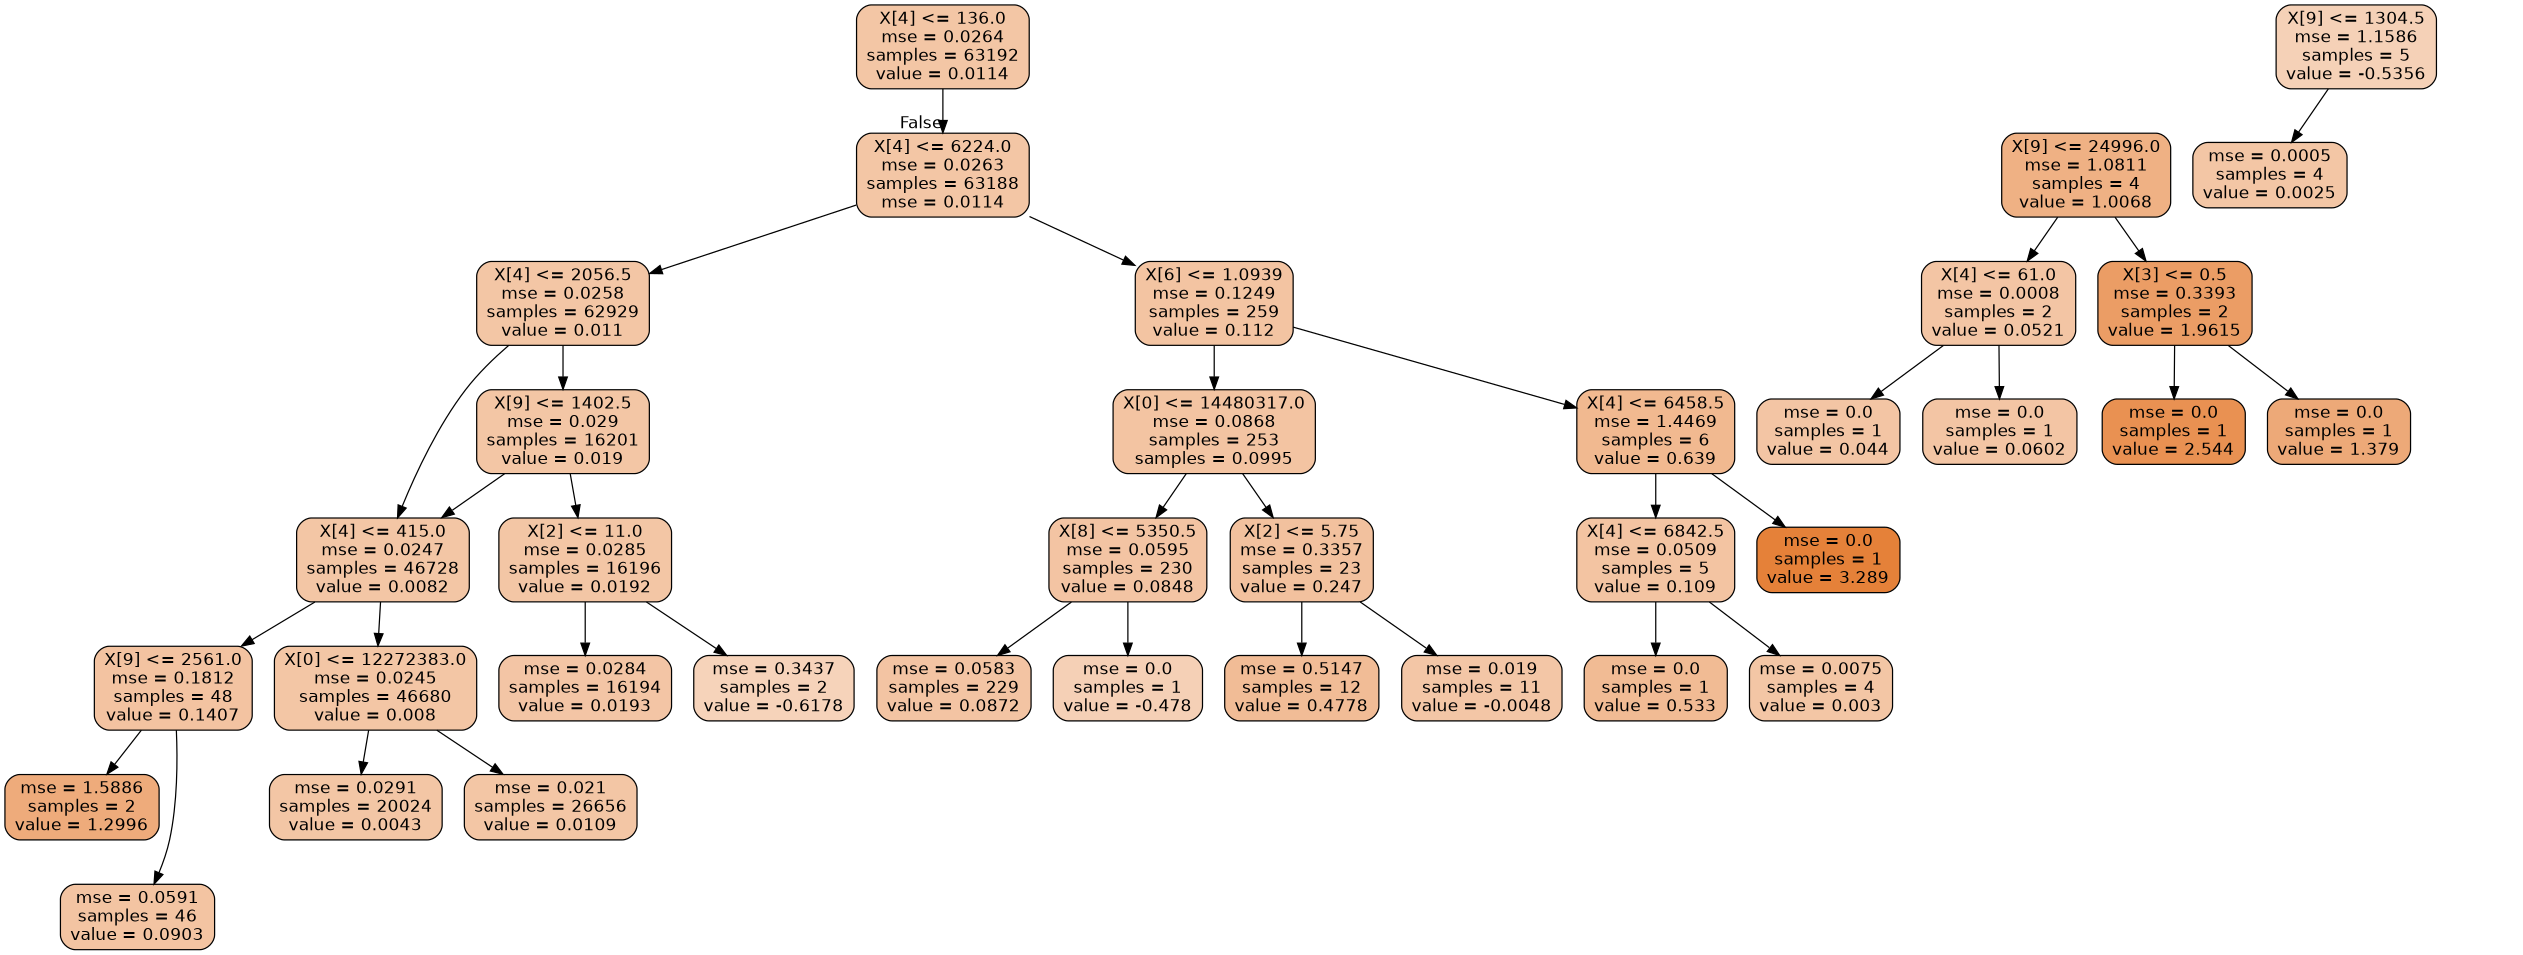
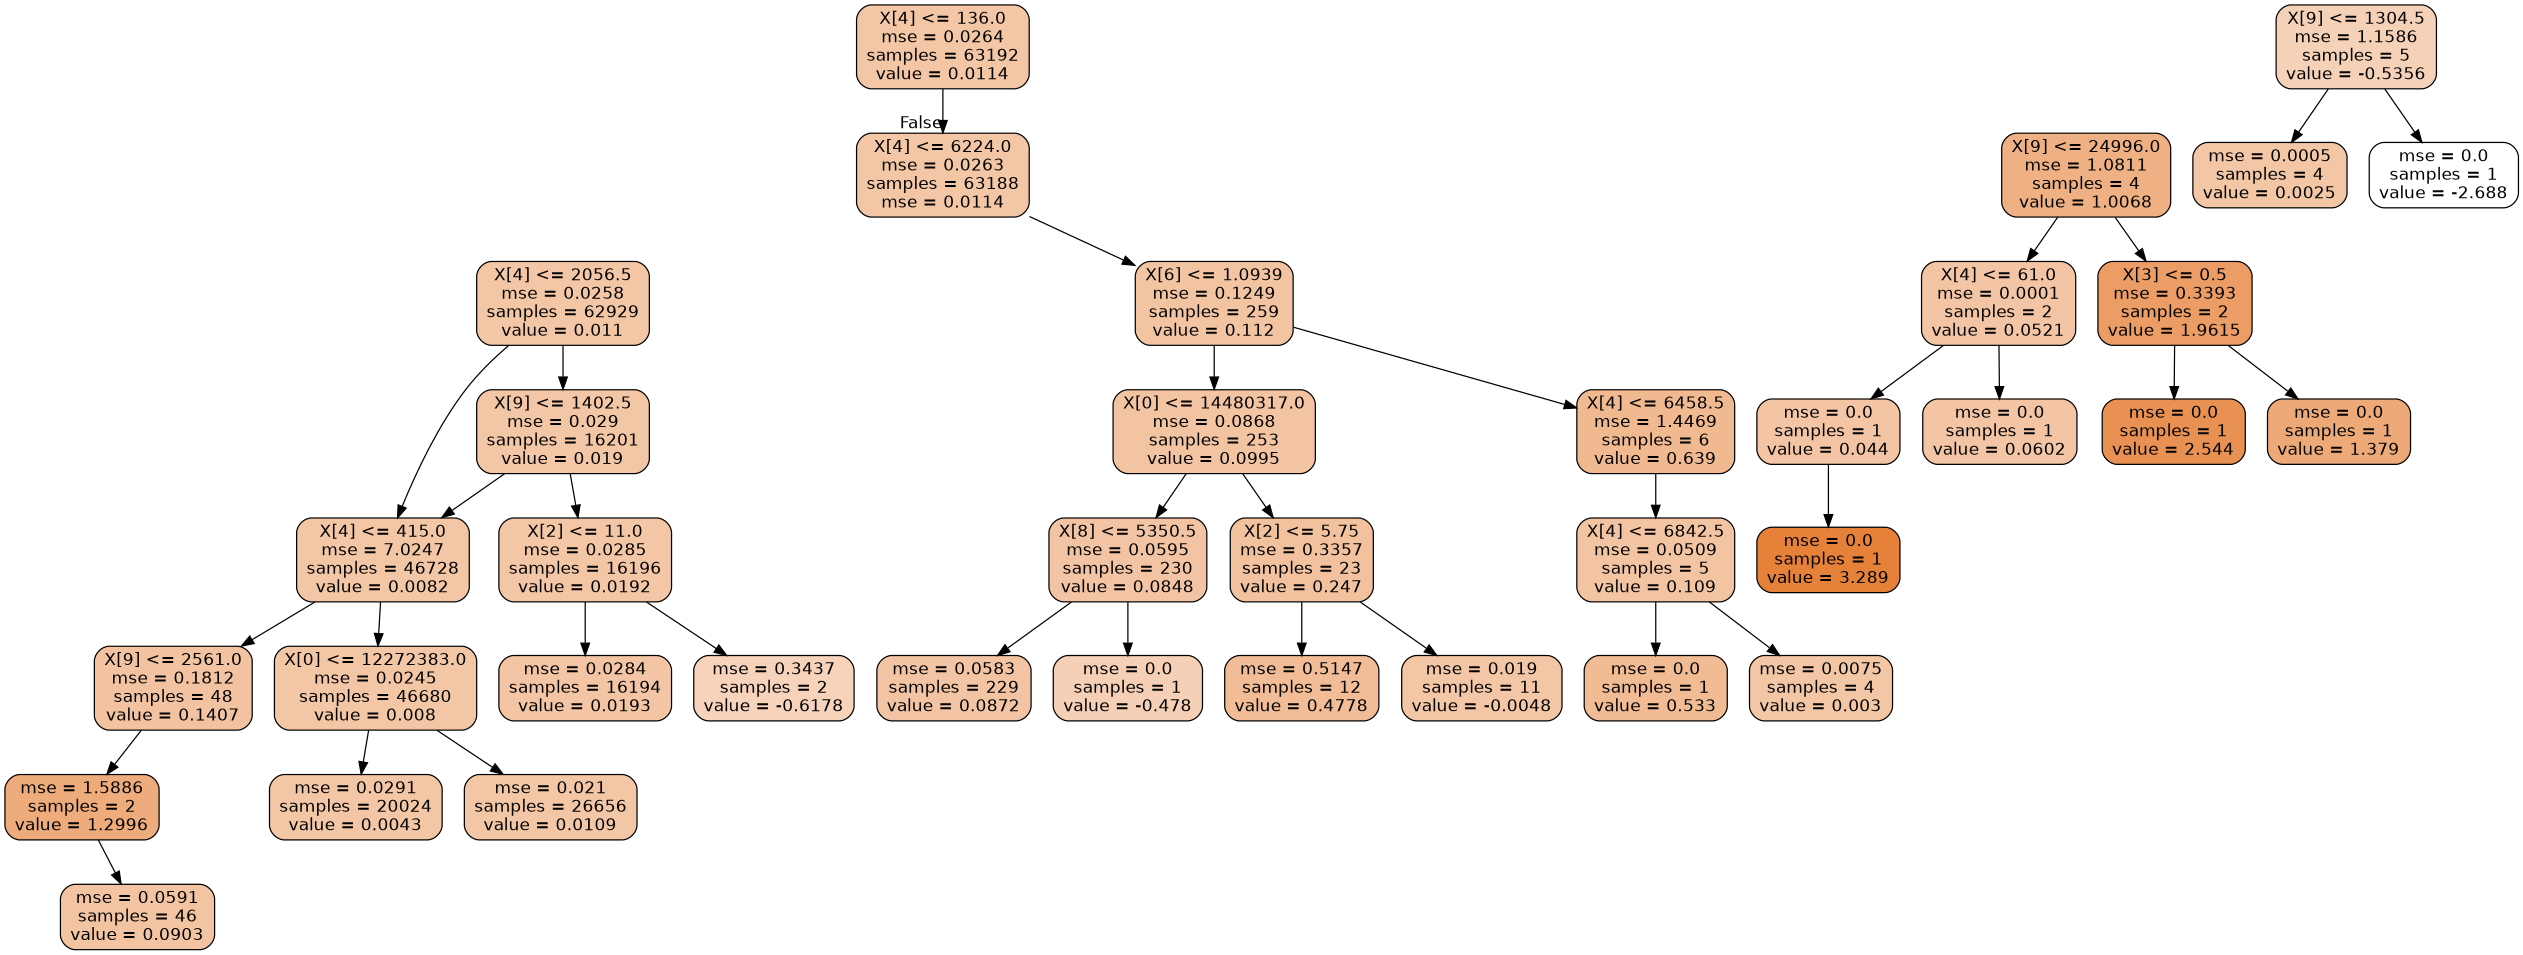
none -> (2444, 175)
(759, 237) -> none
(1999, 303) -> (1999, 303)
(1214, 432) -> (1214, 432)
(1743, 497) -> (1828, 489)
(383, 560) -> (383, 560)
(175, 802) -> (107, 856)
